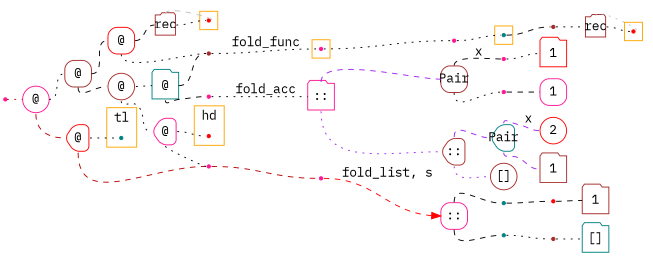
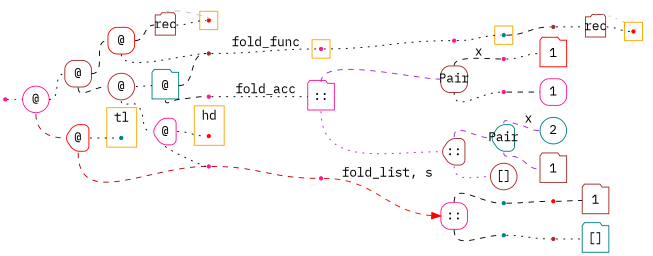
(553, 131) -> (553, 131)
